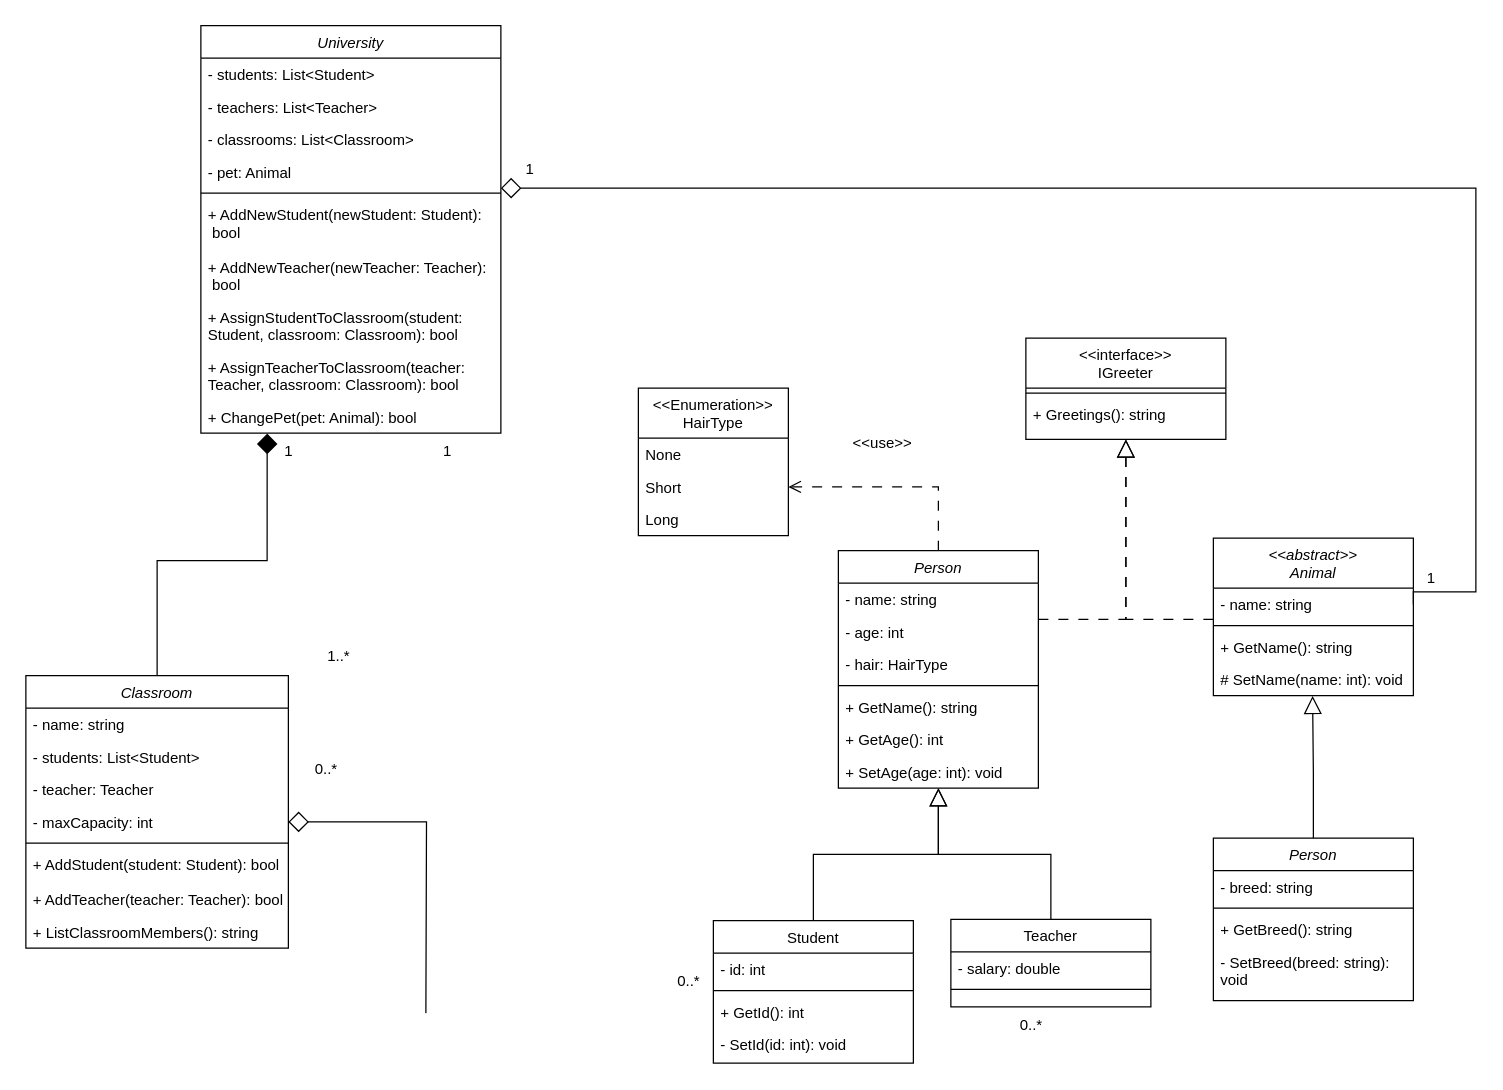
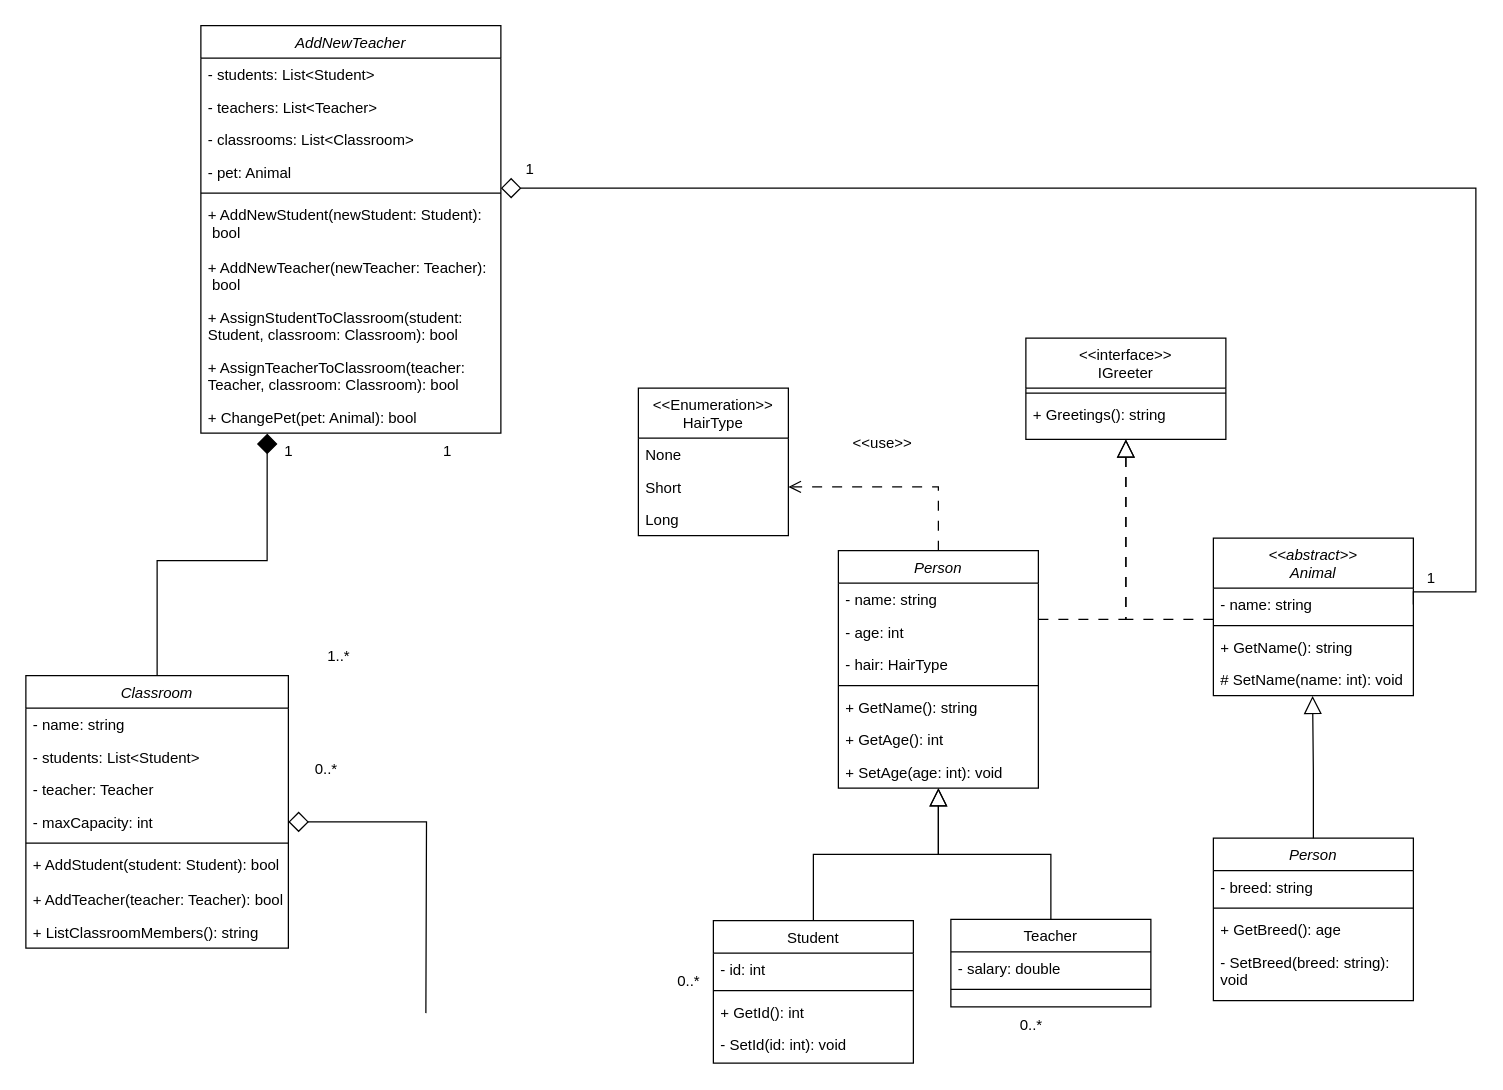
(350, 43) -> (350, 43)
(1296, 930) -> (1286, 930)
